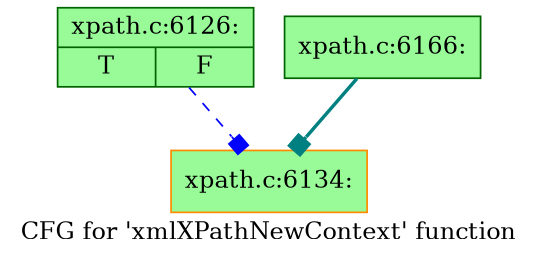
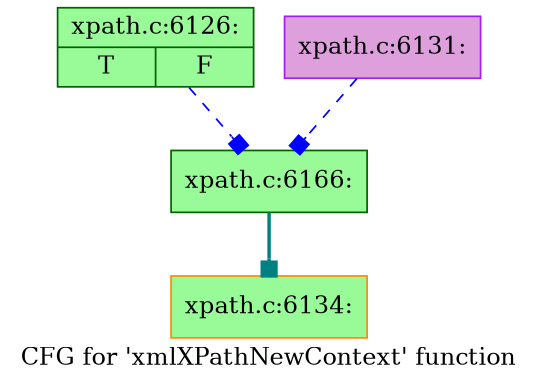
none -> (383, 47)
(210, 112) -> (210, 112)
